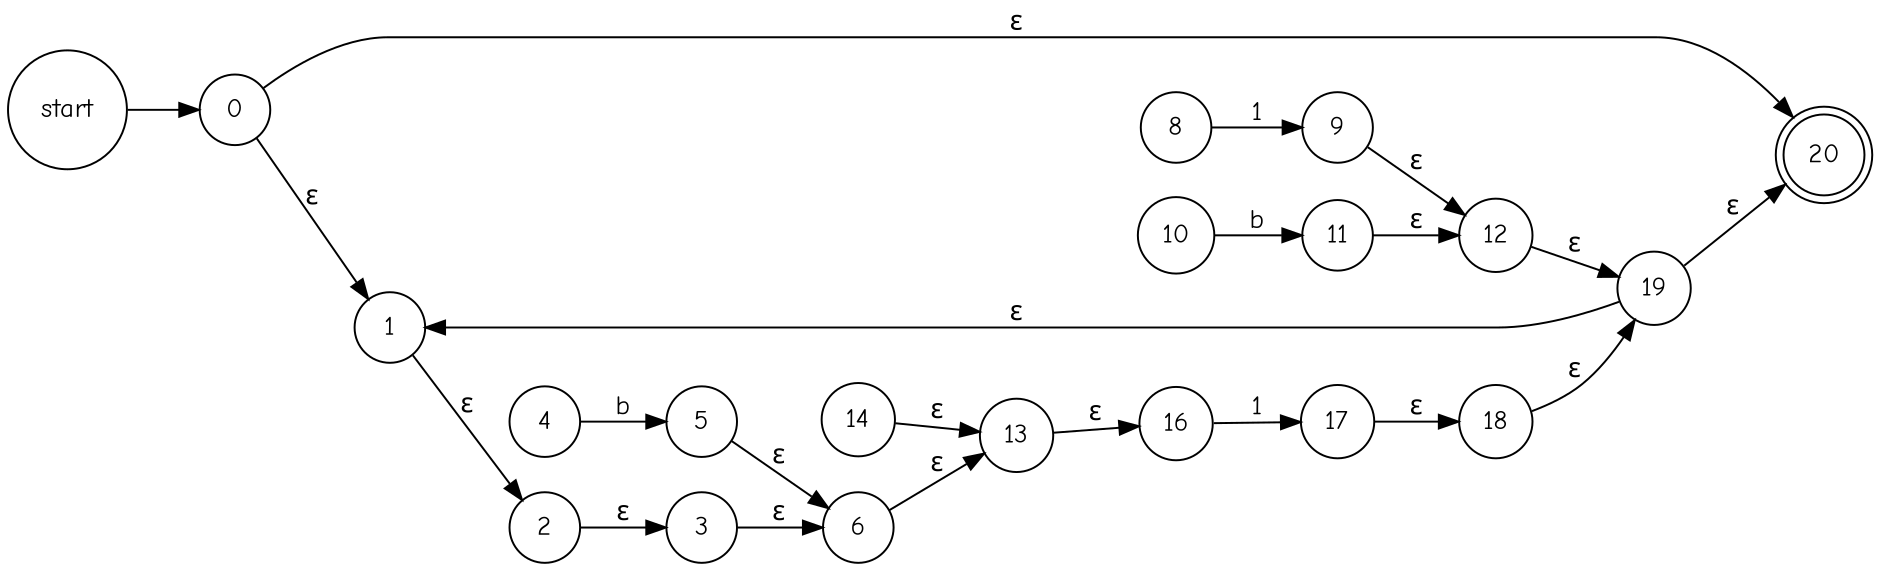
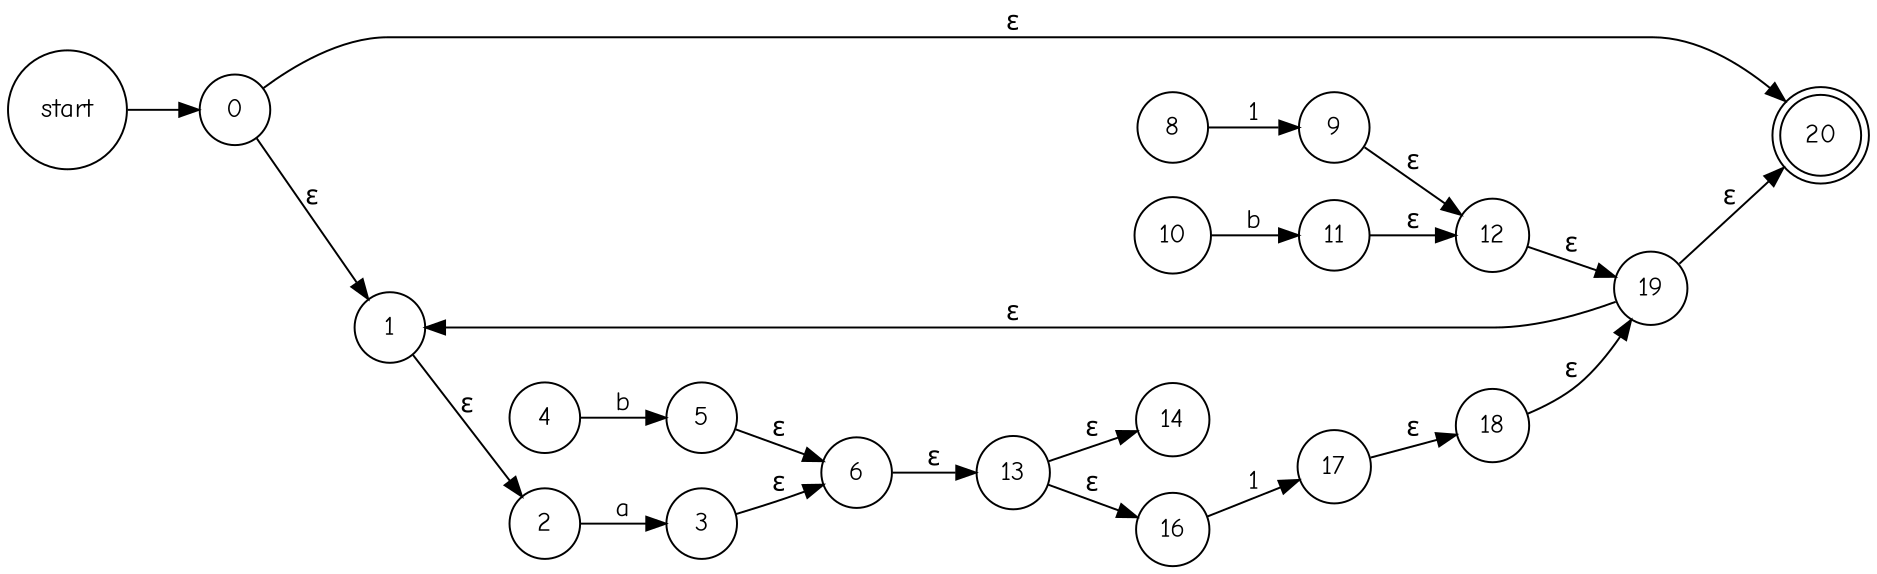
(928, 427) -> (1084, 449)
(623, 513) -> (623, 509)
